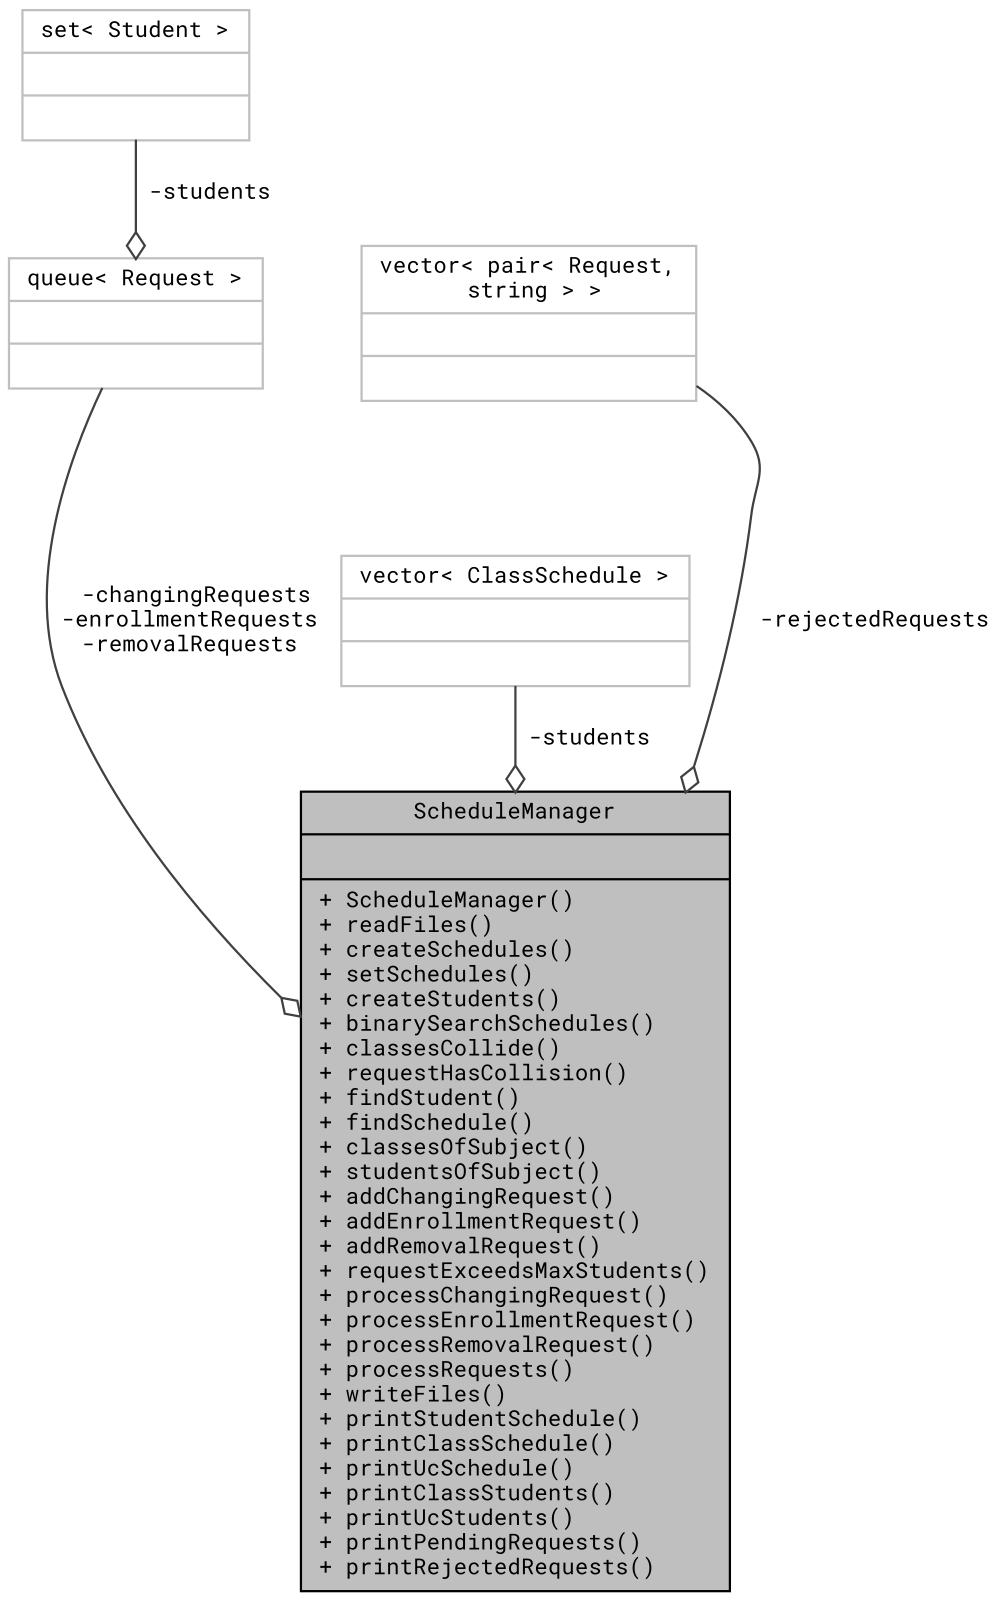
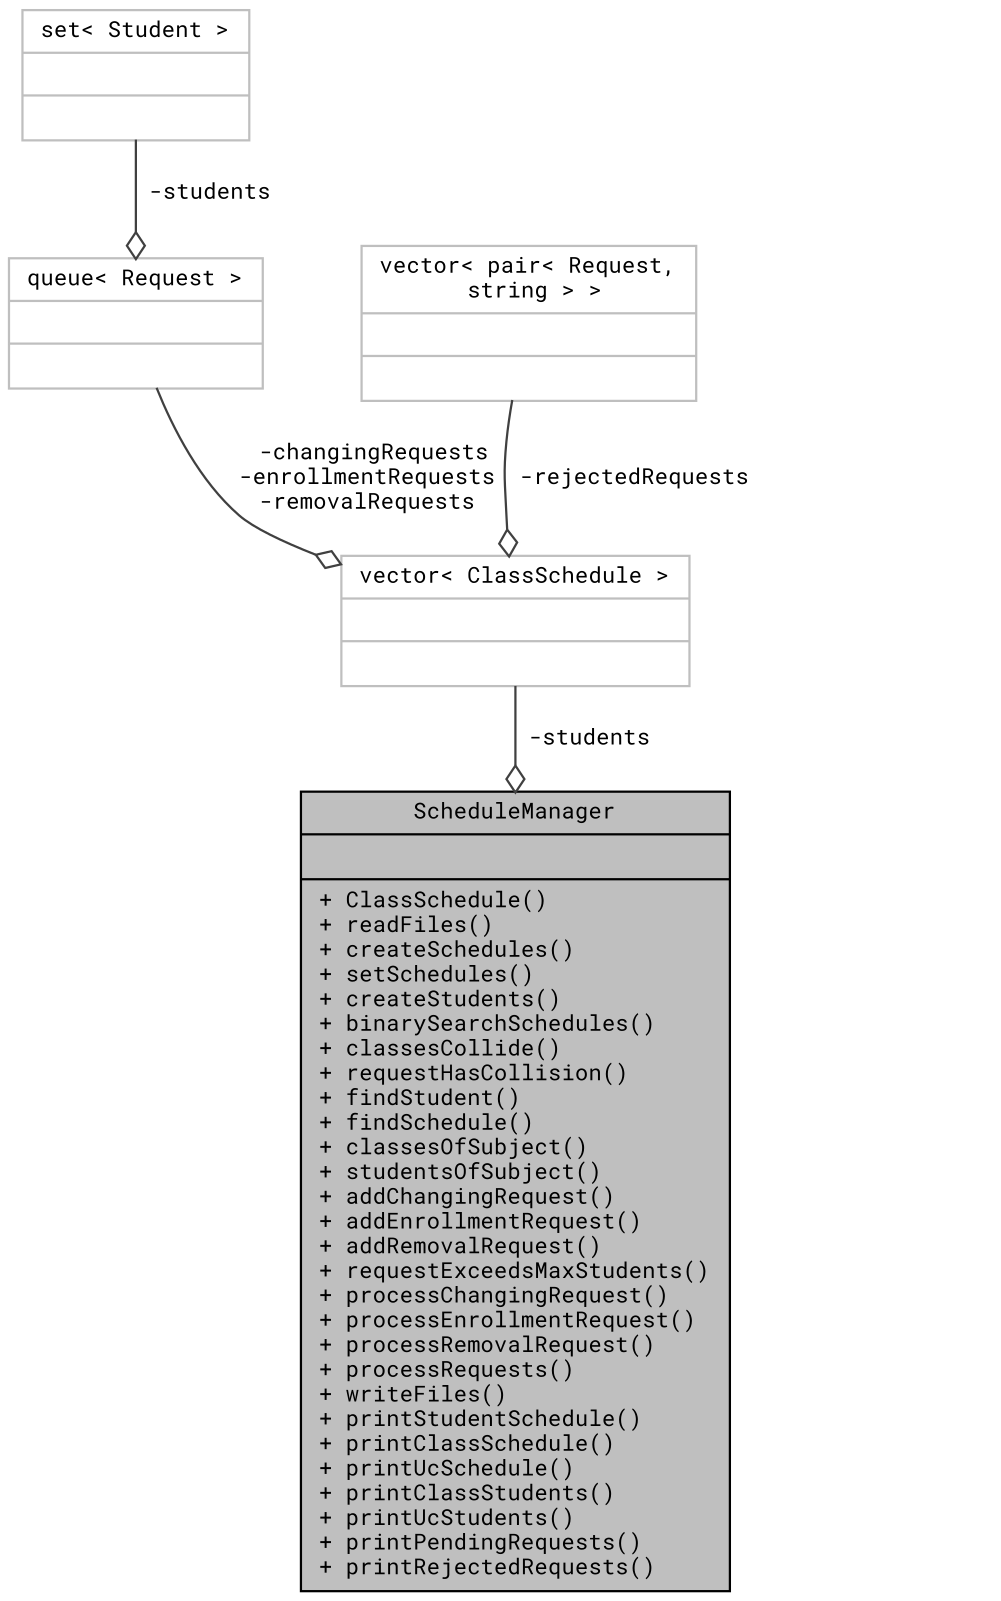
(744, 566) -> (505, 464)
(77, 721) -> (216, 491)
(448, 901) -> (435, 901)
